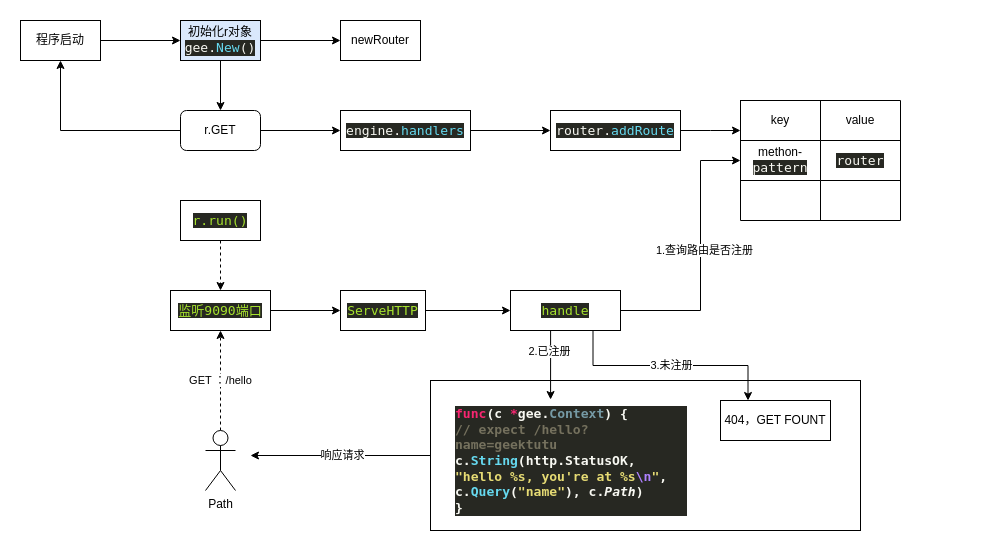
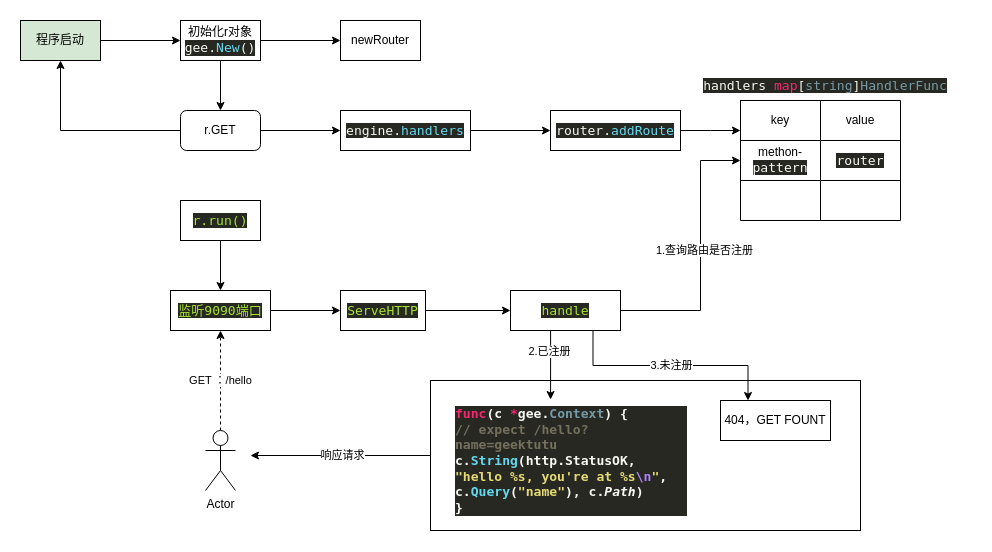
(61, 41) -> (61, 41)
(221, 41) -> (221, 41)
none -> (826, 86)
(221, 263) -> (221, 263)
(221, 505) -> (221, 505)
